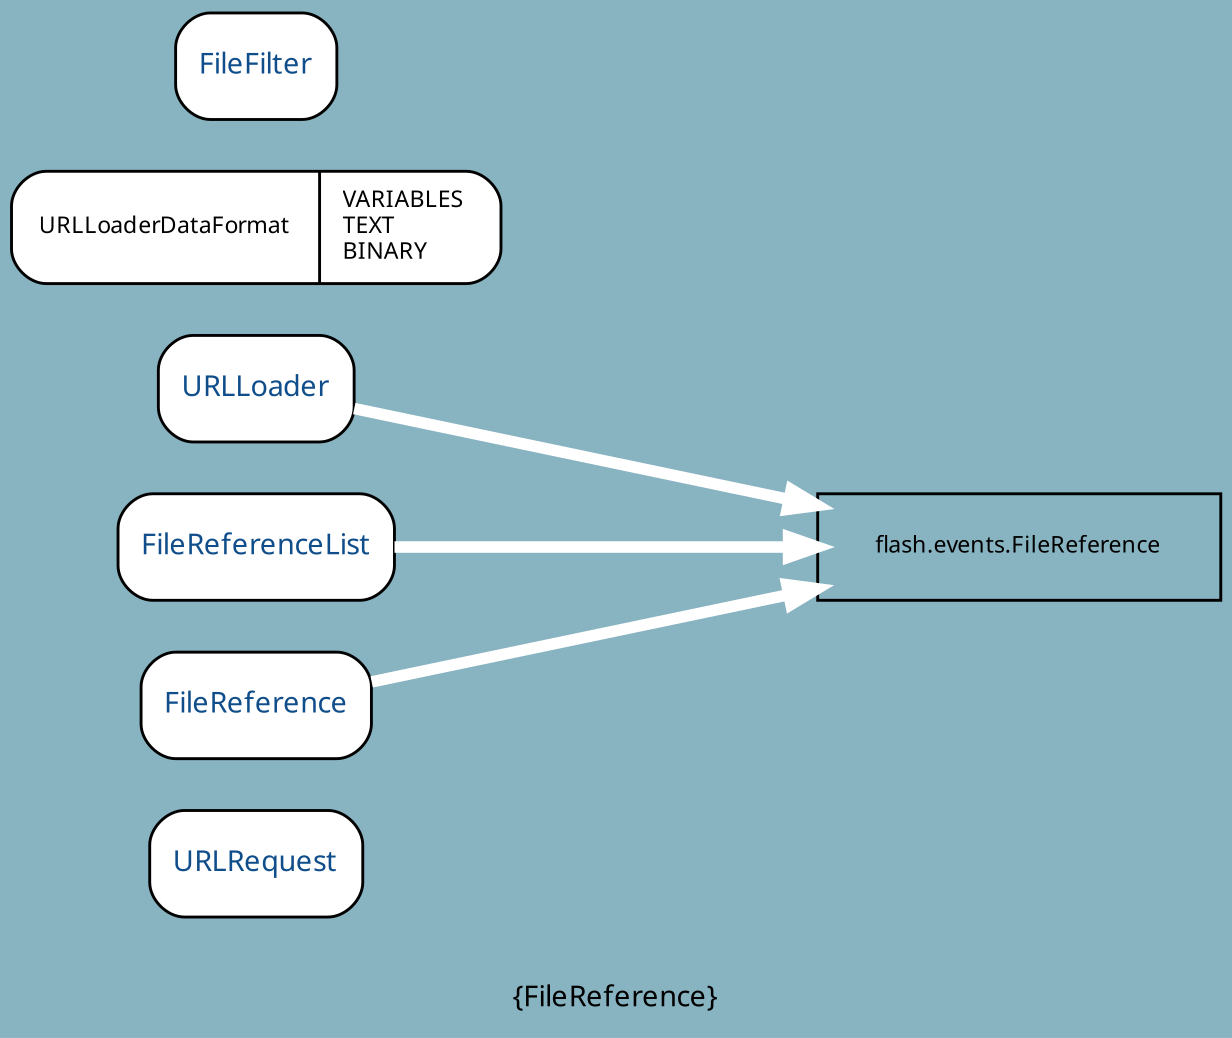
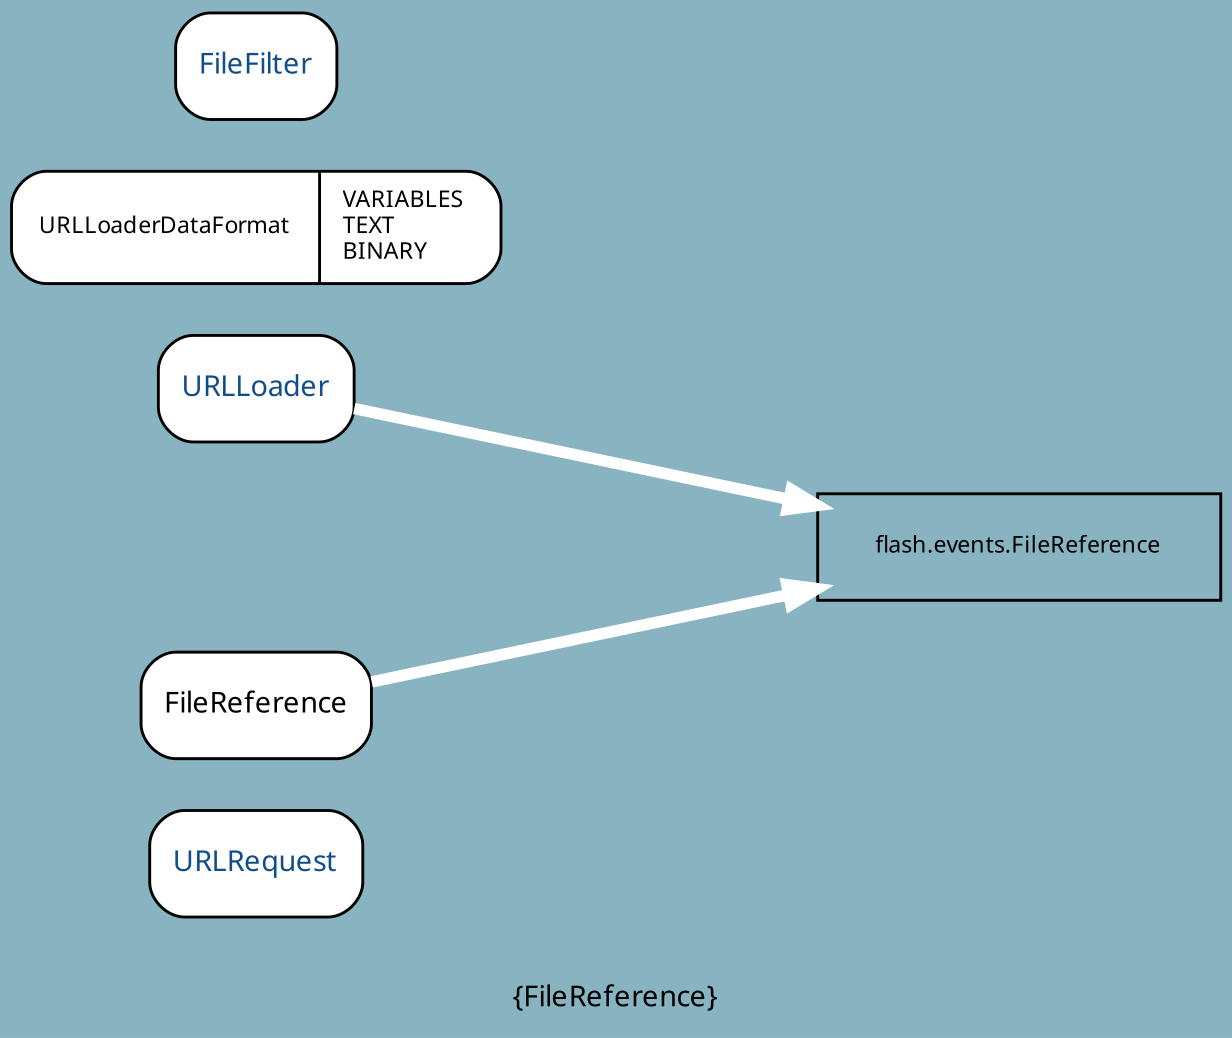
(256, 547) -> none
(256, 705) -> (256, 705)
